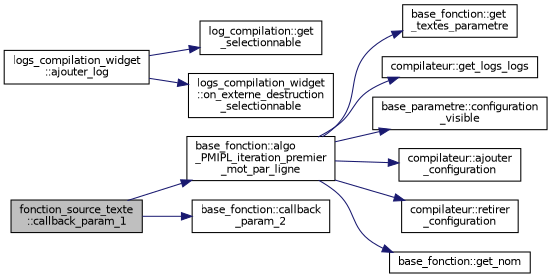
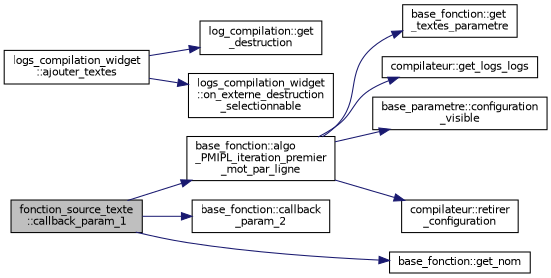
(261, 38) -> (261, 38)
(77, 67) -> (77, 67)
(460, 165) -> none
(352, 214) -> (257, 251)
